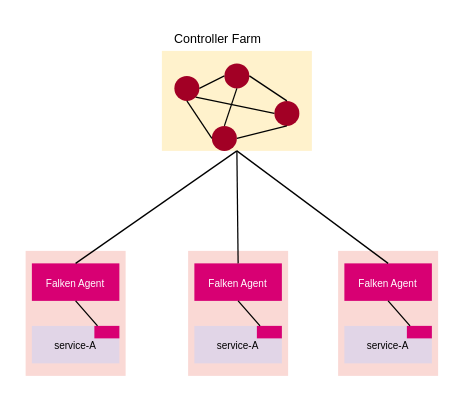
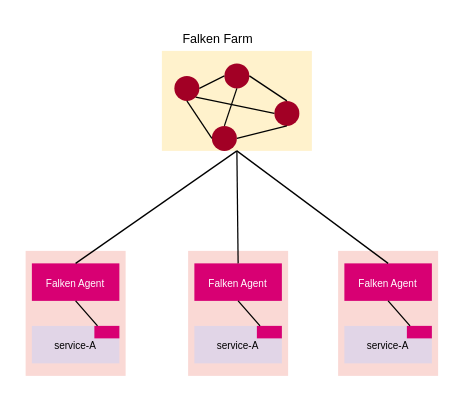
(218, 38) -> (218, 38)
